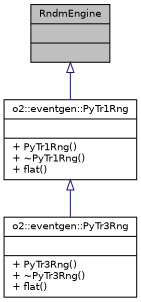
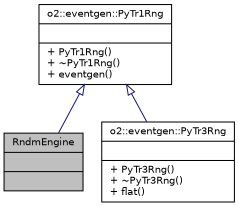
(70, 86) -> (69, 113)
(30, 170) -> (80, 74)
